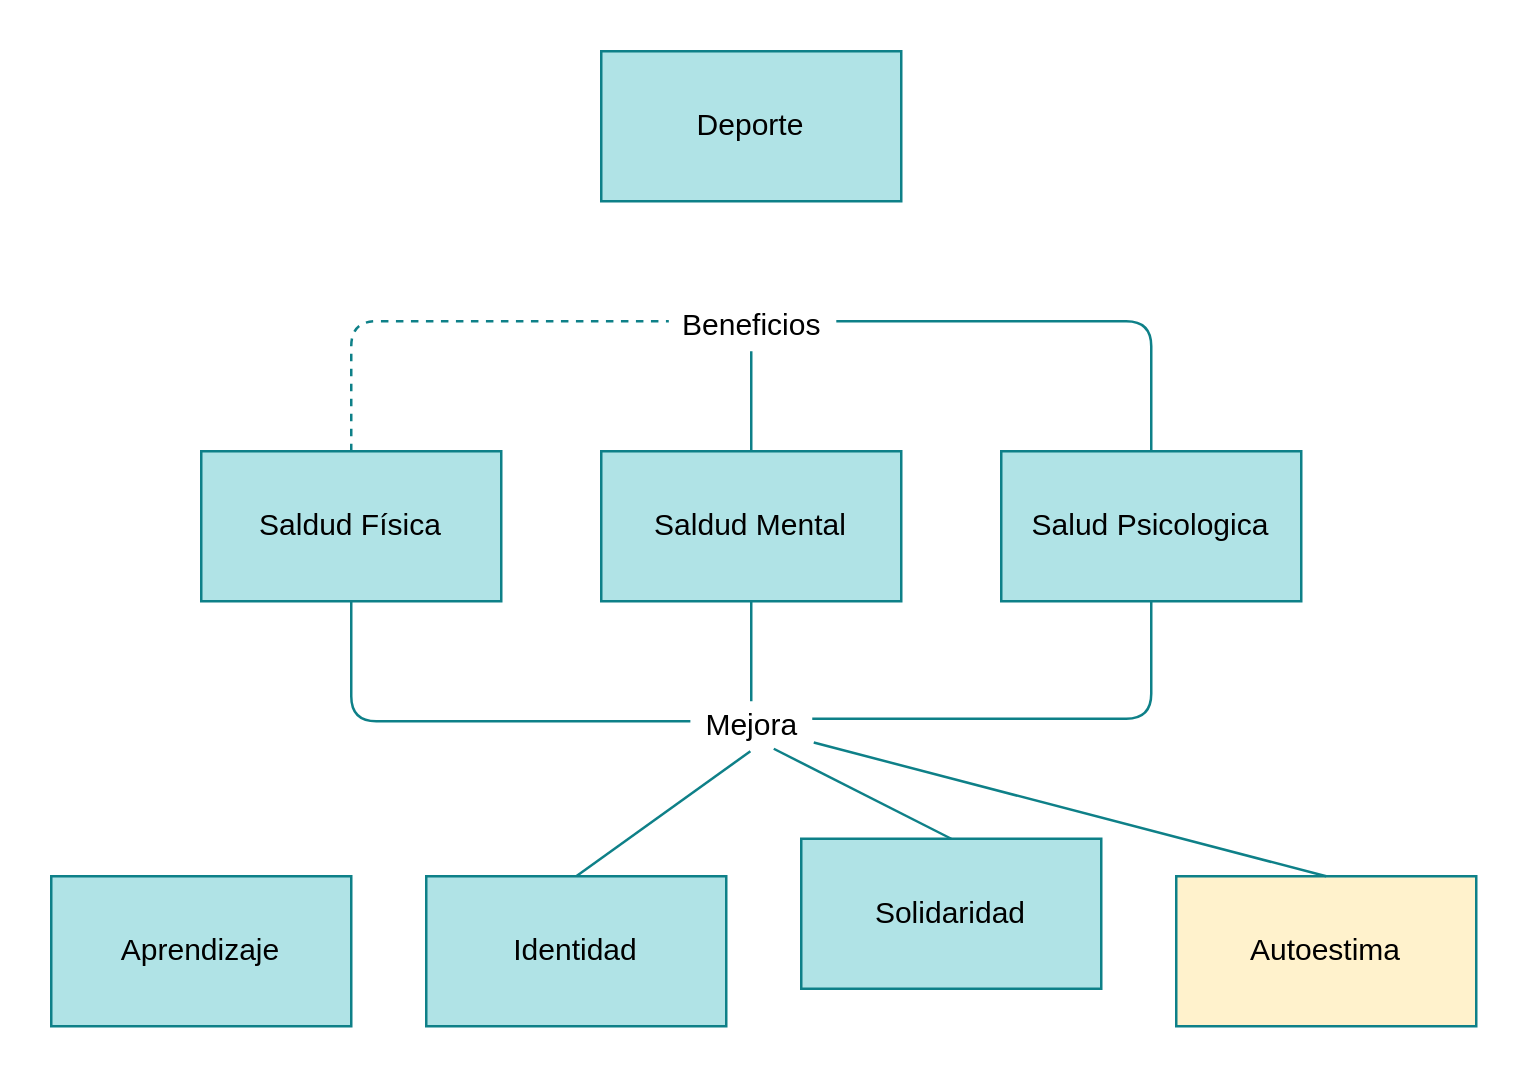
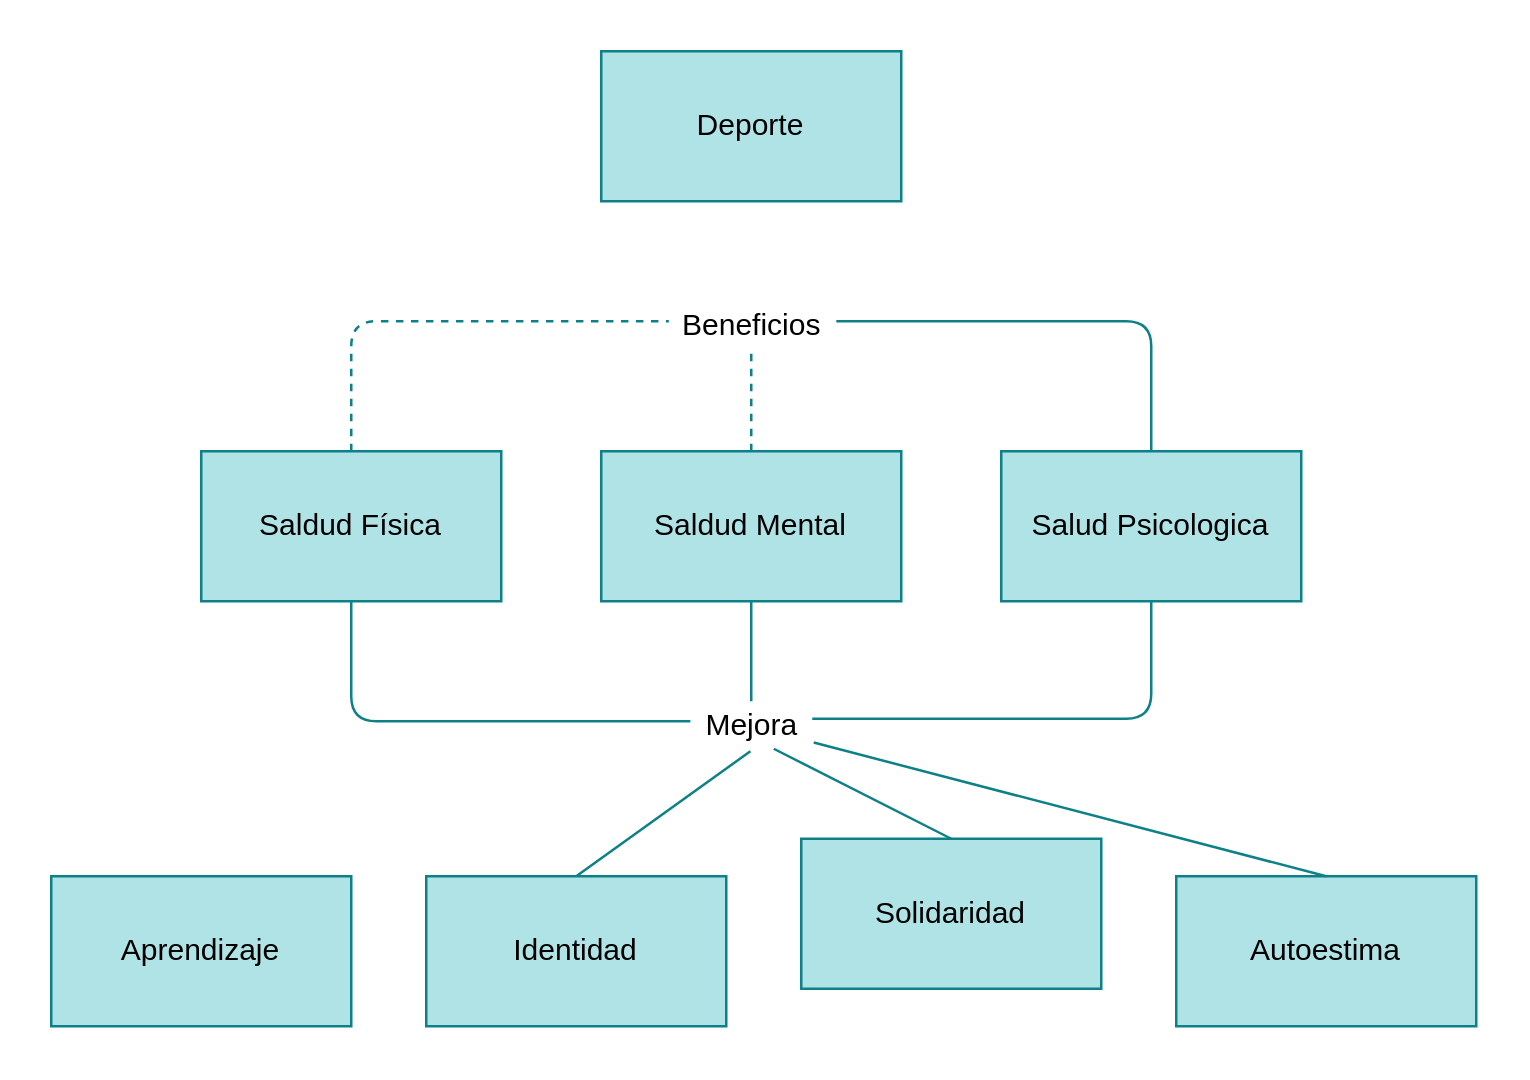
(751, 398) -> (751, 398)
(1326, 951) -> (1326, 951)
